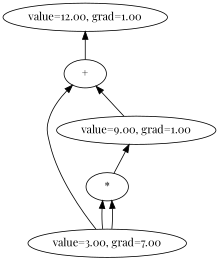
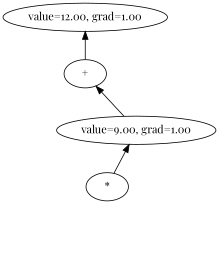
(107, 243) -> none
